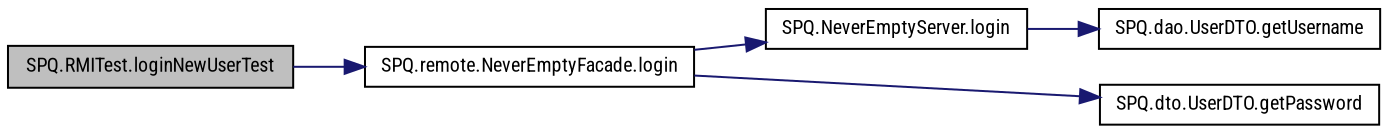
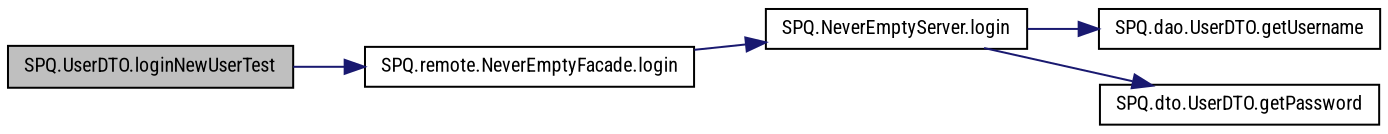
(151, 67) -> (151, 67)
(887, 86) -> (1058, 65)
